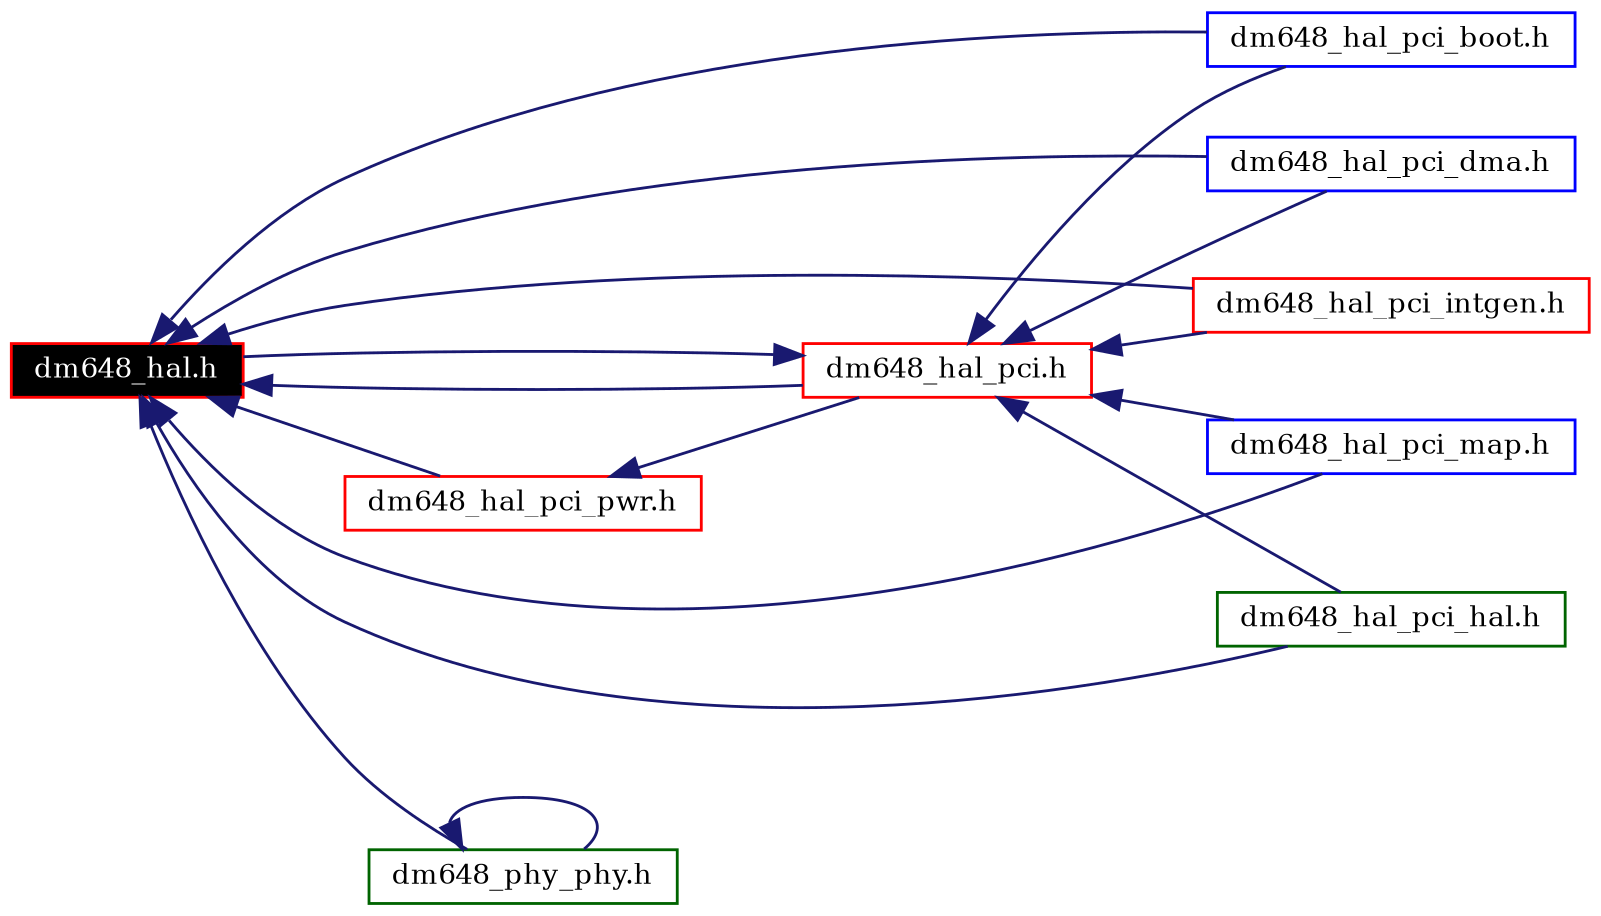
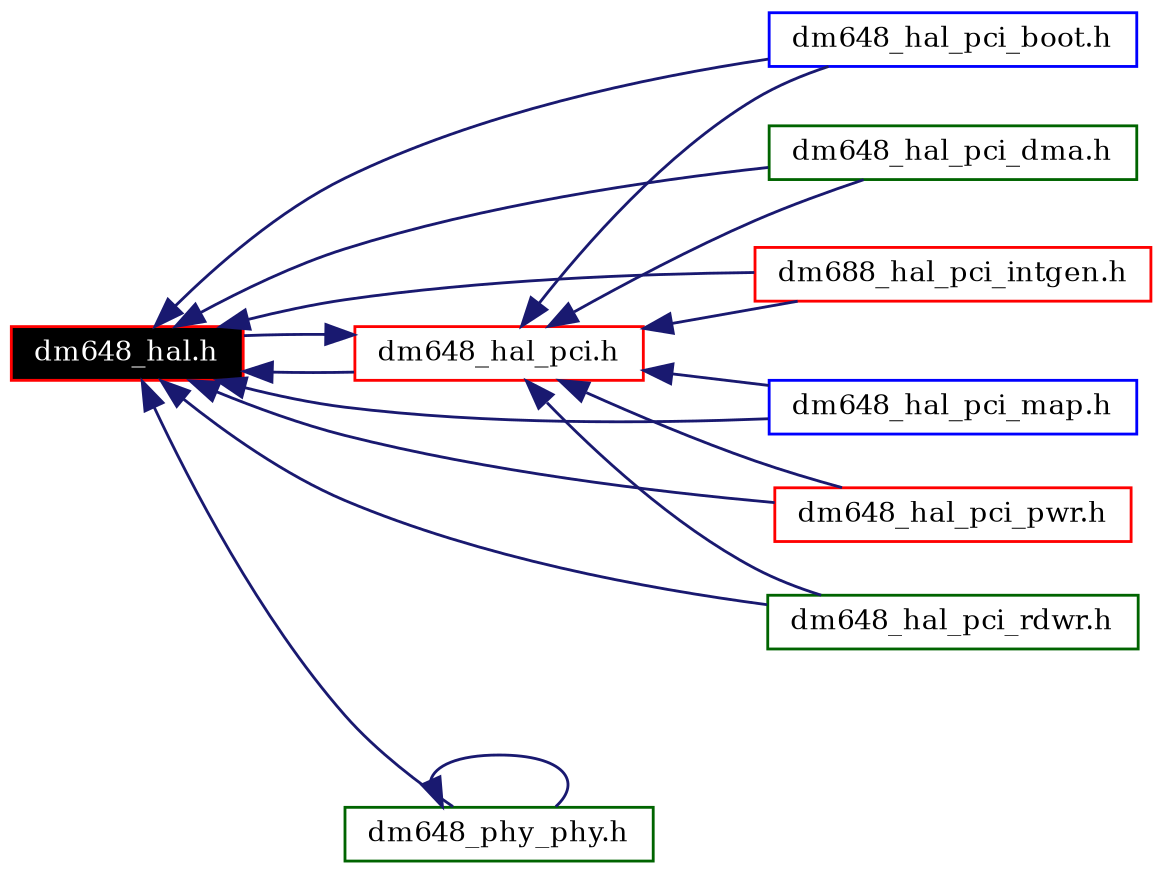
(1391, 164) -> (953, 153)
(1391, 305) -> (953, 274)
(749, 433) -> (712, 445)
(1391, 619) -> (953, 622)
